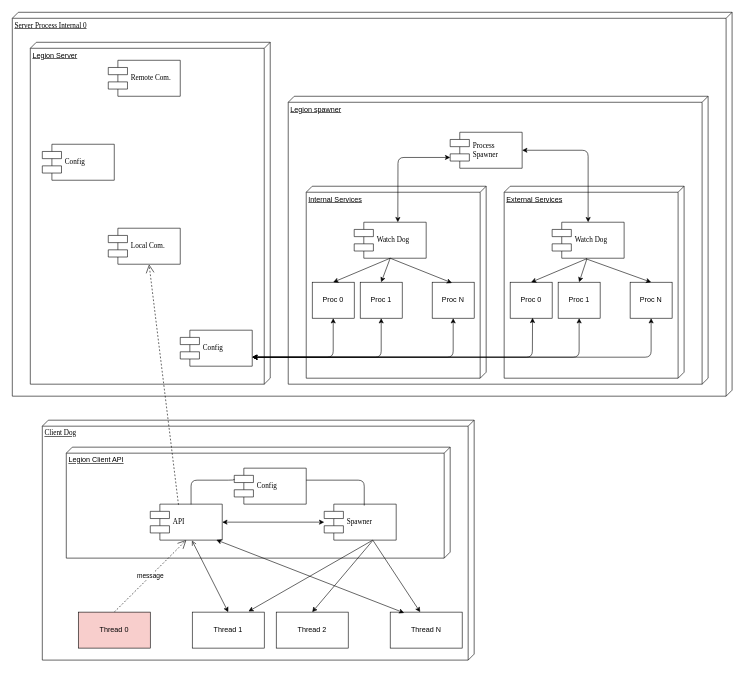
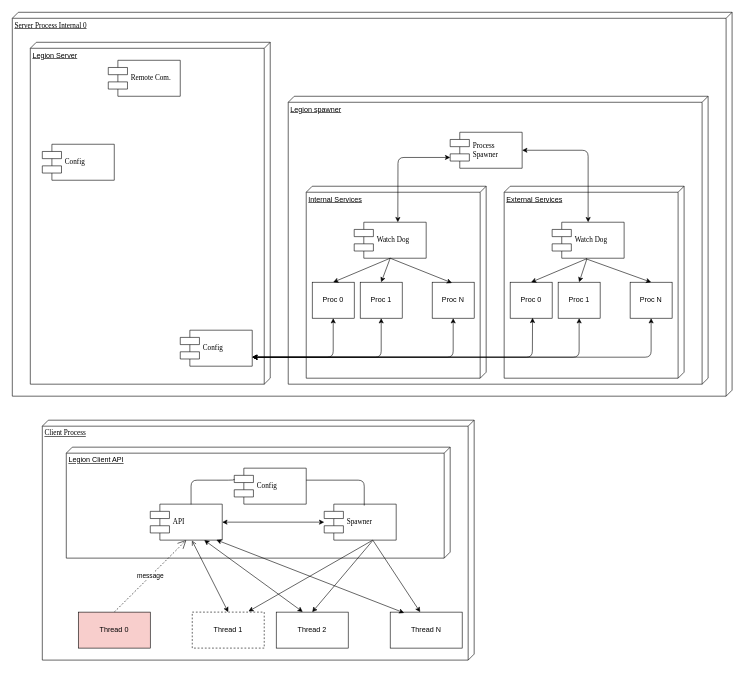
(144, 246) -> none
(164, 385) -> none
(62, 434) -> (70, 434)
none -> (255, 577)
(228, 630) -> (228, 630)
